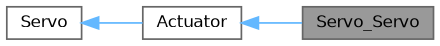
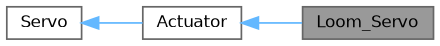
(368, 23) -> (368, 23)
